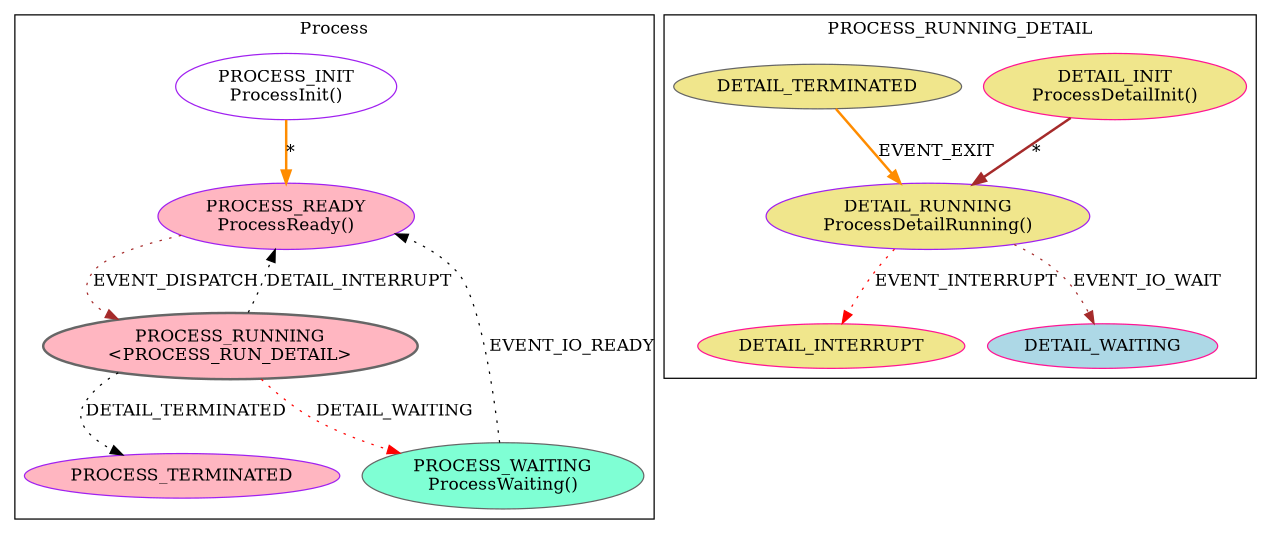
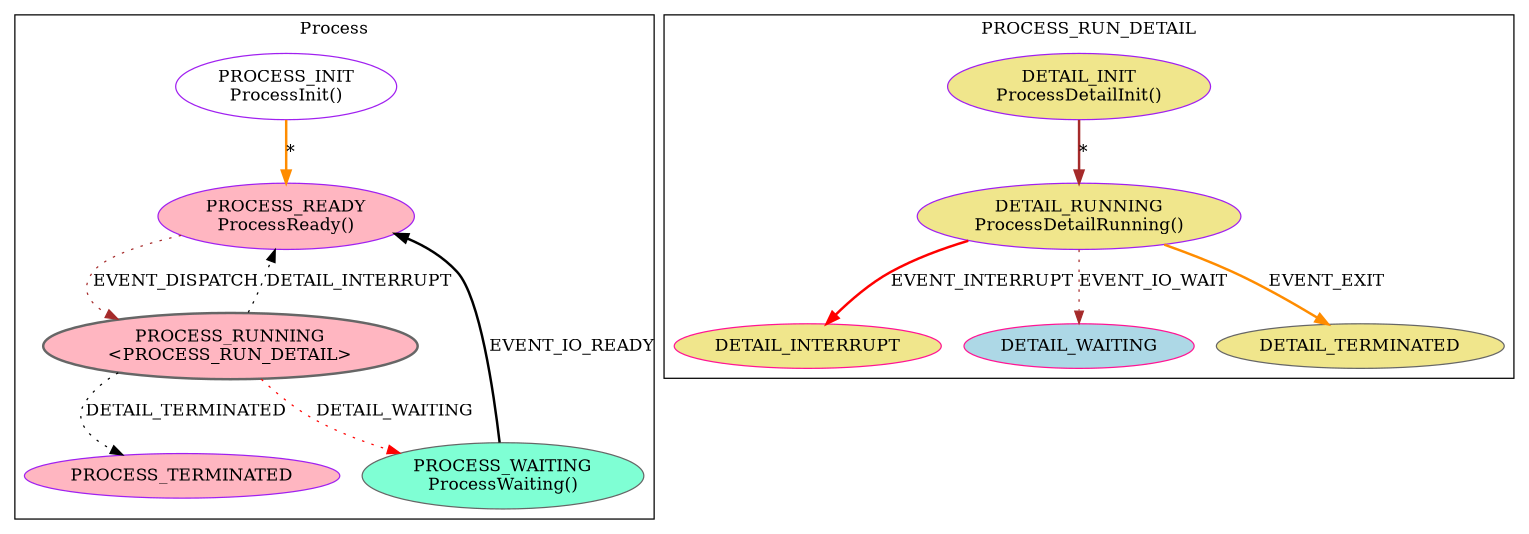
(960, 29) -> (1089, 29)
(1115, 87) -> (1079, 87)
(864, 141) -> (1243, 277)
(869, 279) -> (897, 269)
(479, 325) -> (479, 325)
